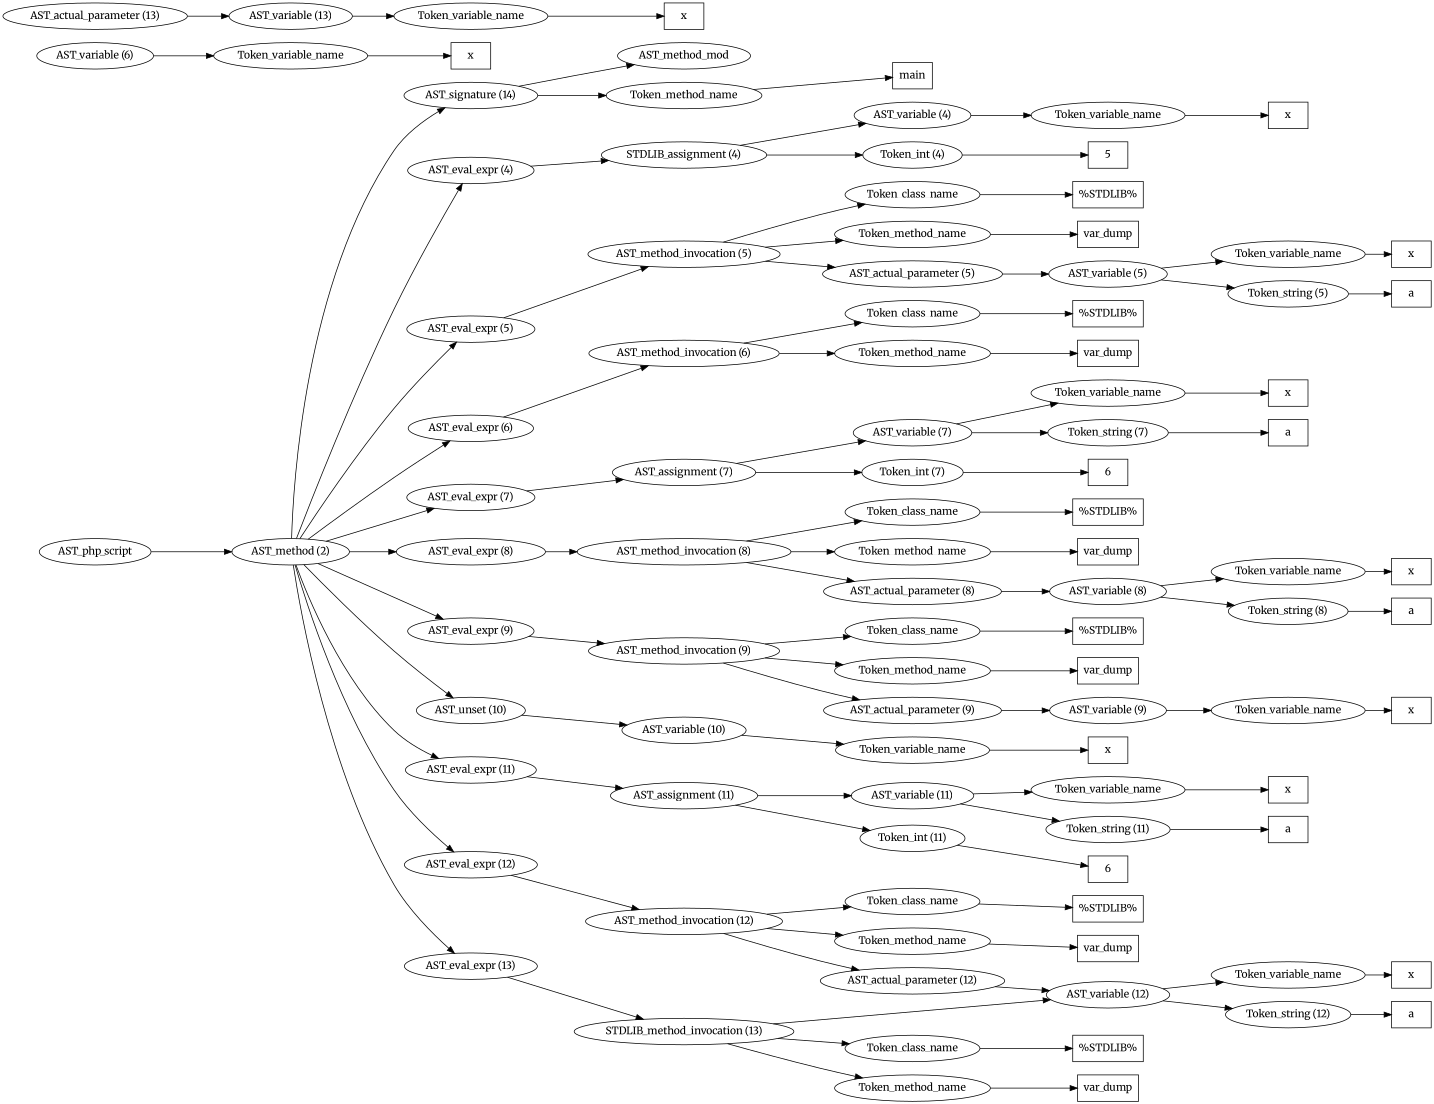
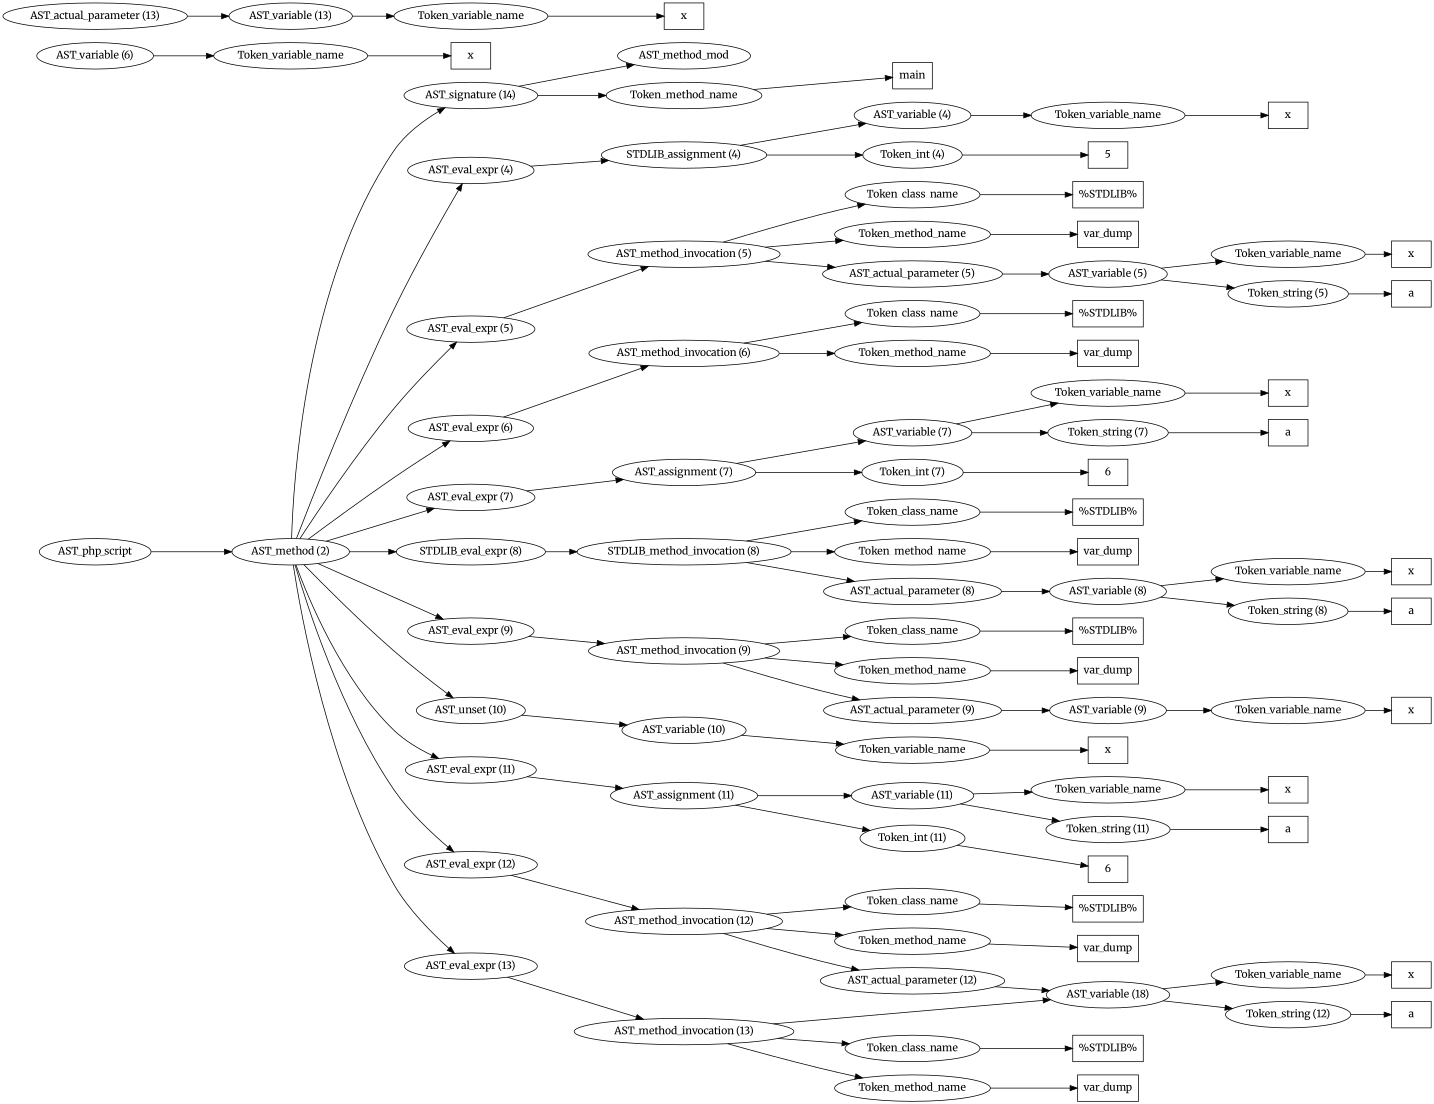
(471, 552) -> (471, 552)
(684, 552) -> (684, 552)
(1108, 995) -> (1108, 995)
(684, 1032) -> (684, 1032)
